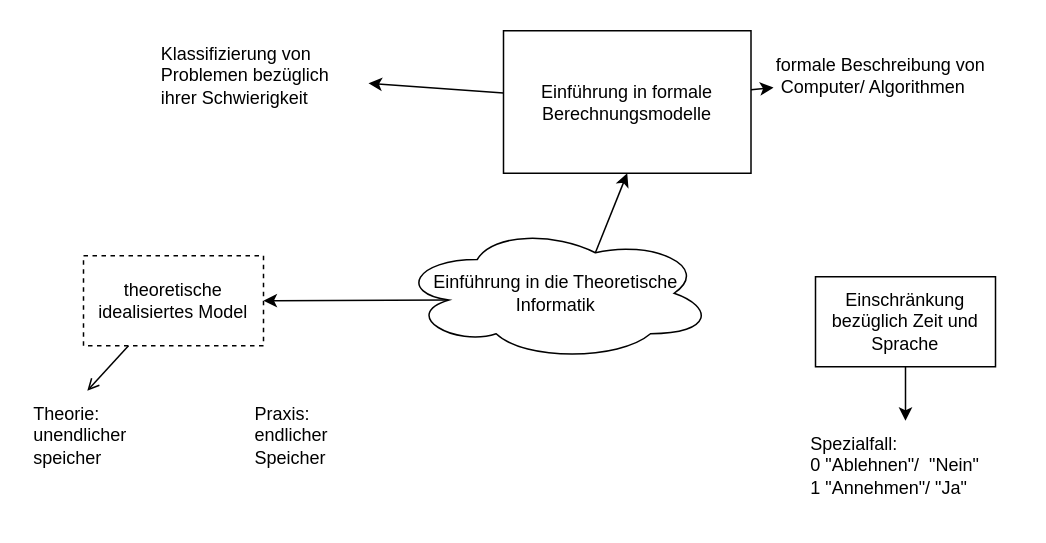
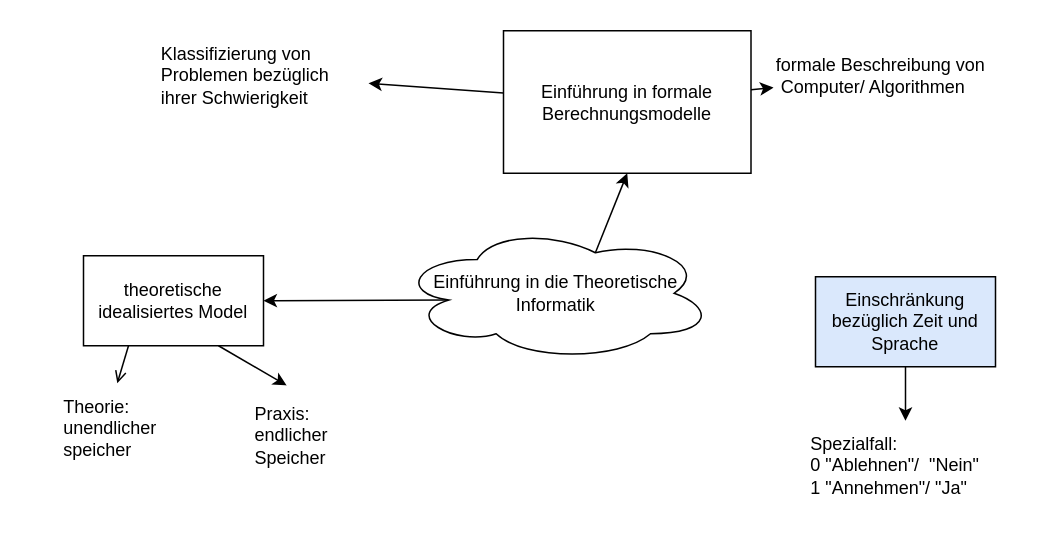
(173, 301) -> (173, 301)
(905, 322) -> (905, 322)
none -> (248, 363)
(98, 436) -> (128, 428)
